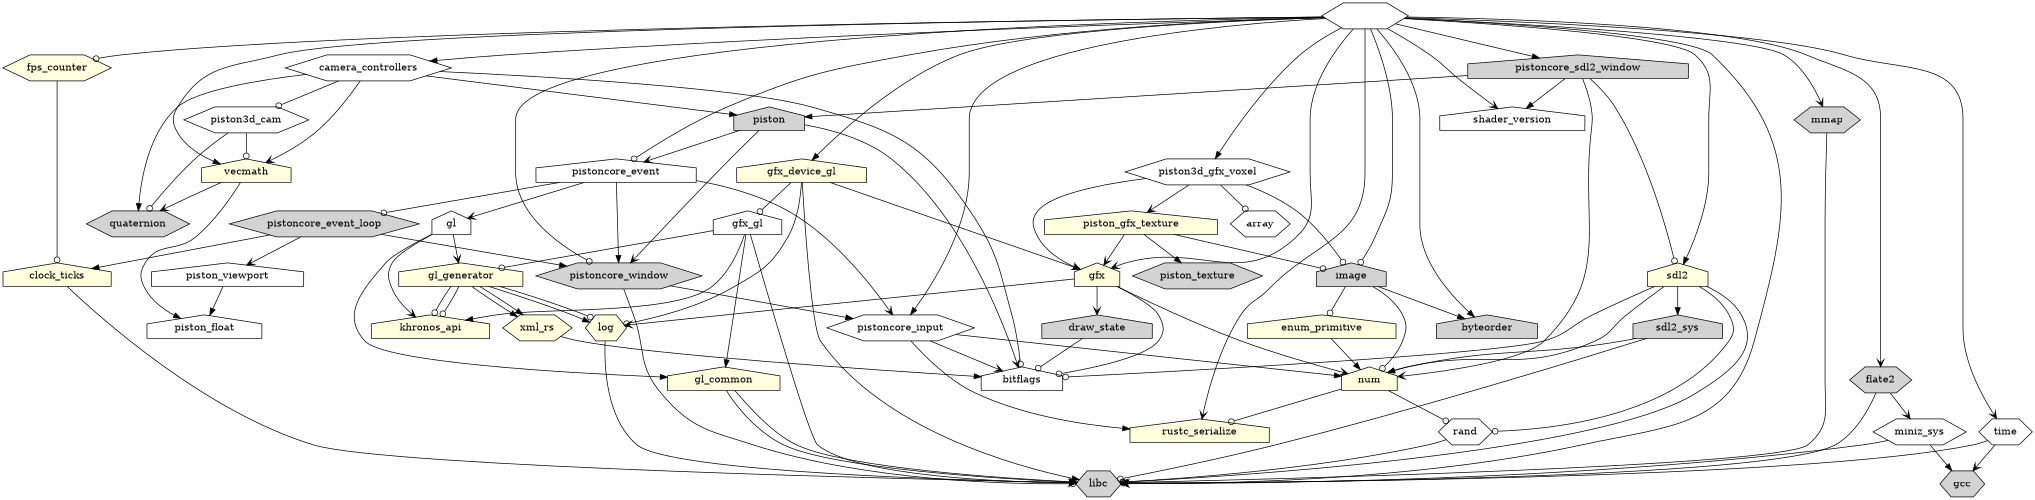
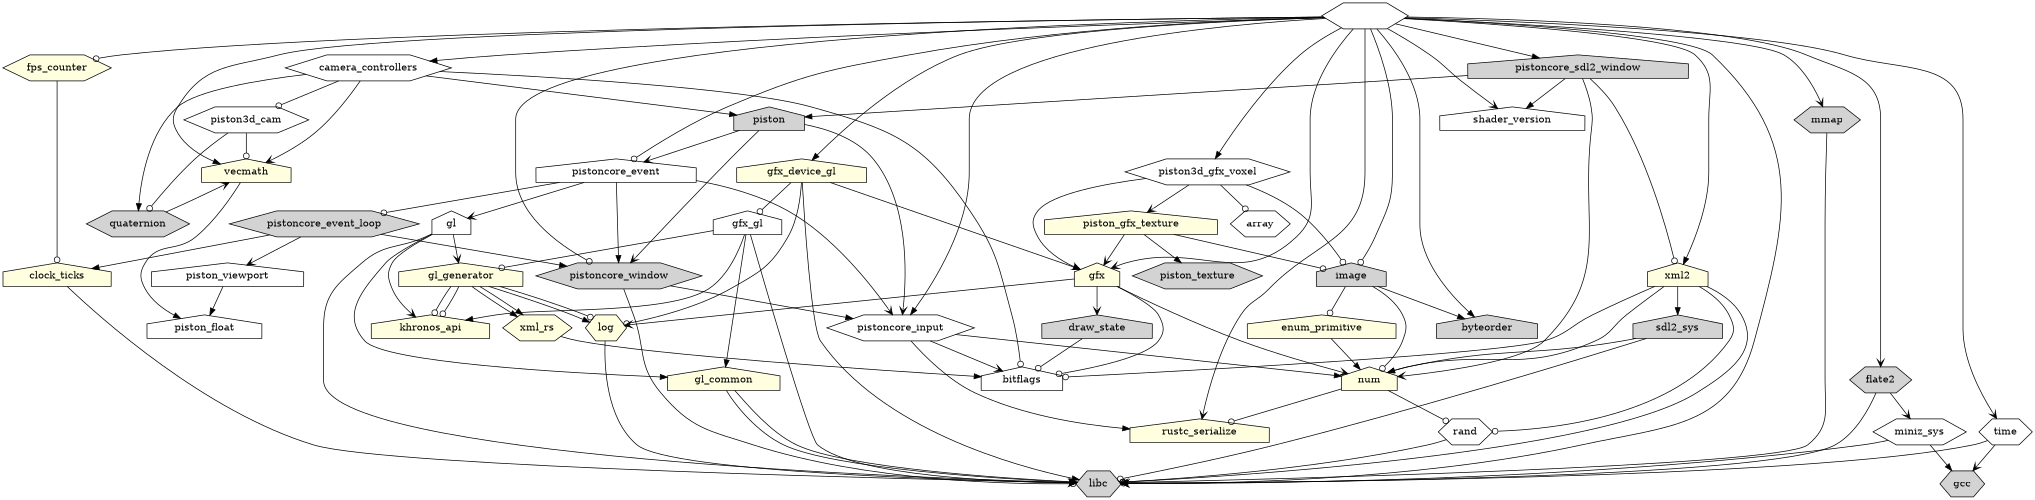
(194, 195) -> (194, 199)
(941, 212) -> (892, 192)
(1678, 276) -> (1678, 276)
none -> (585, 452)
